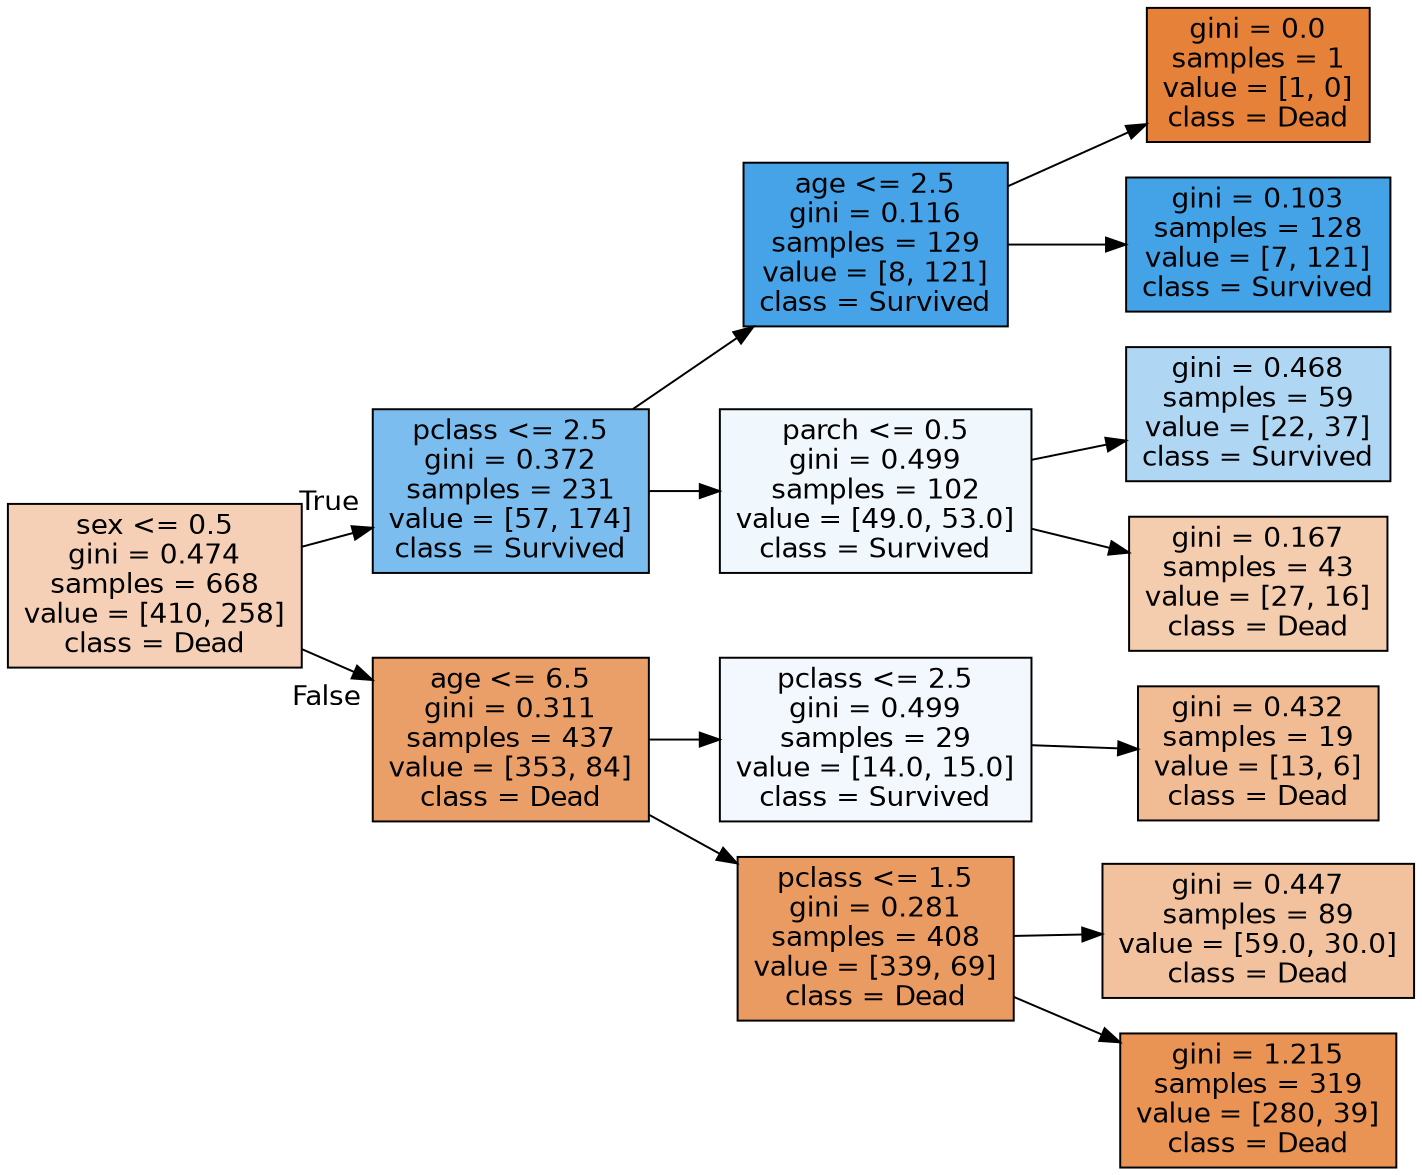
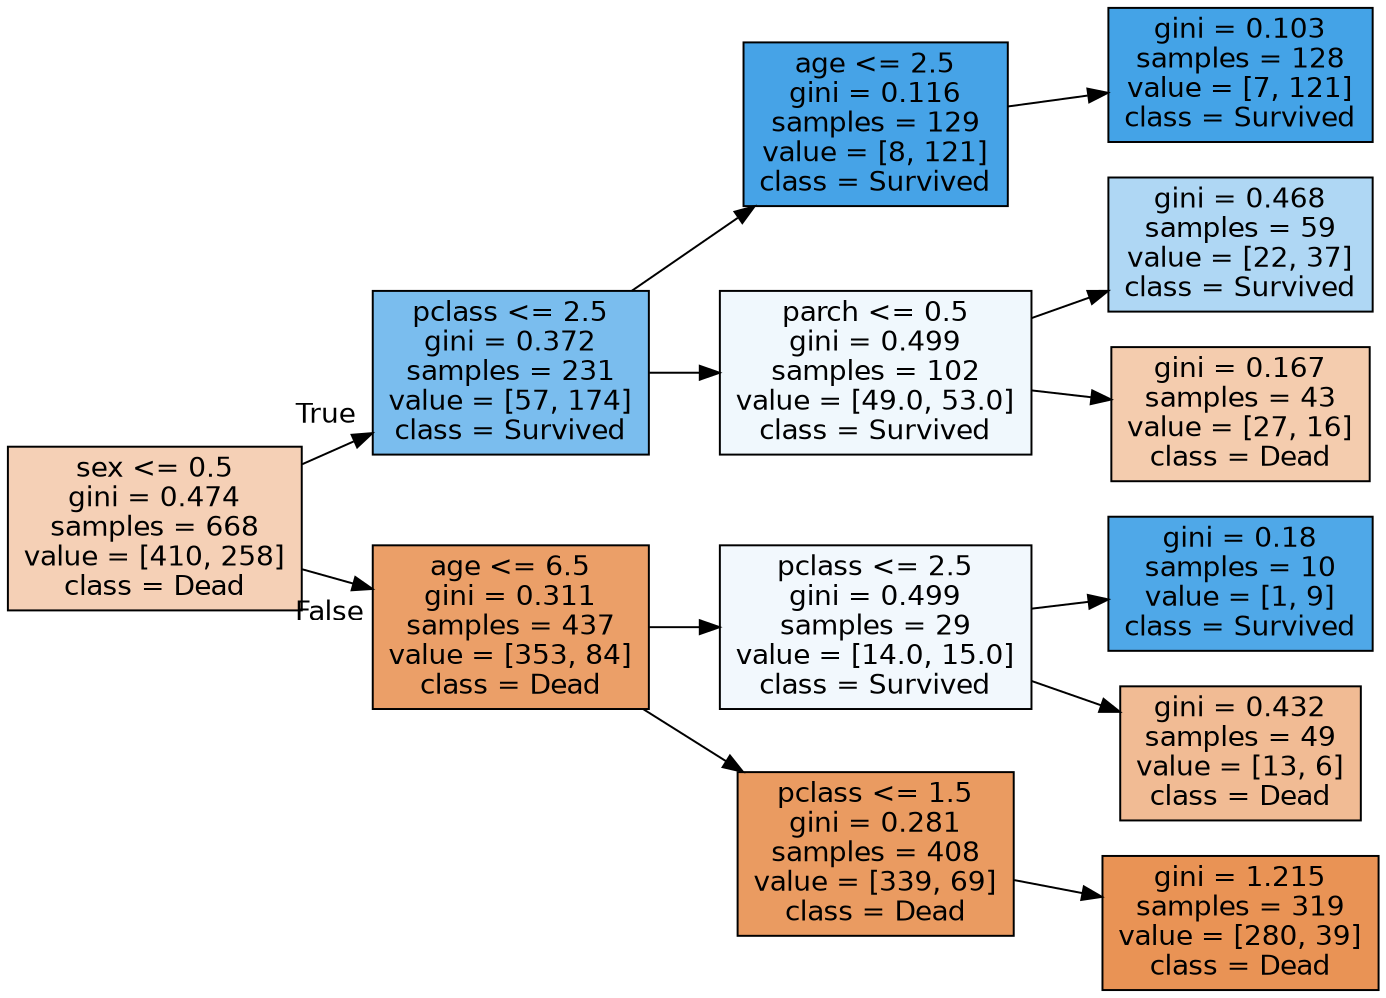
(1258, 75) -> none
none -> (1241, 584)
(1258, 753) -> (1241, 753)
(1258, 931) -> none
